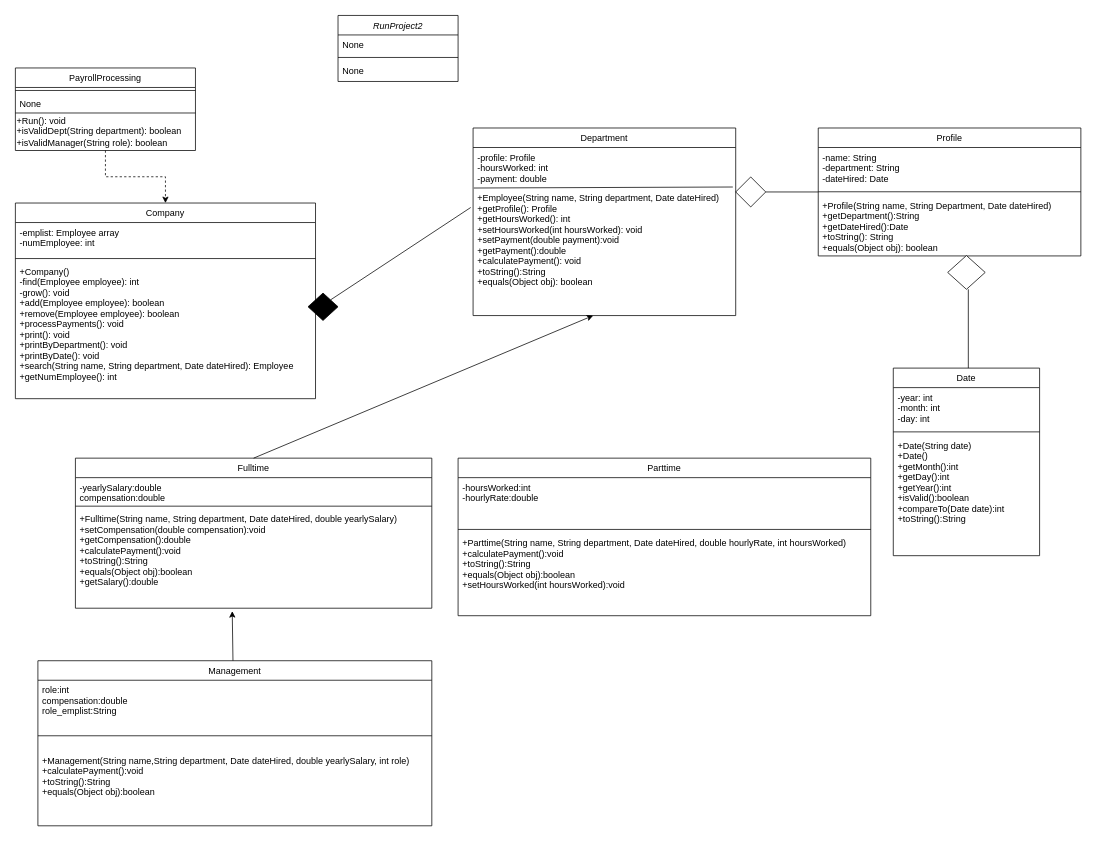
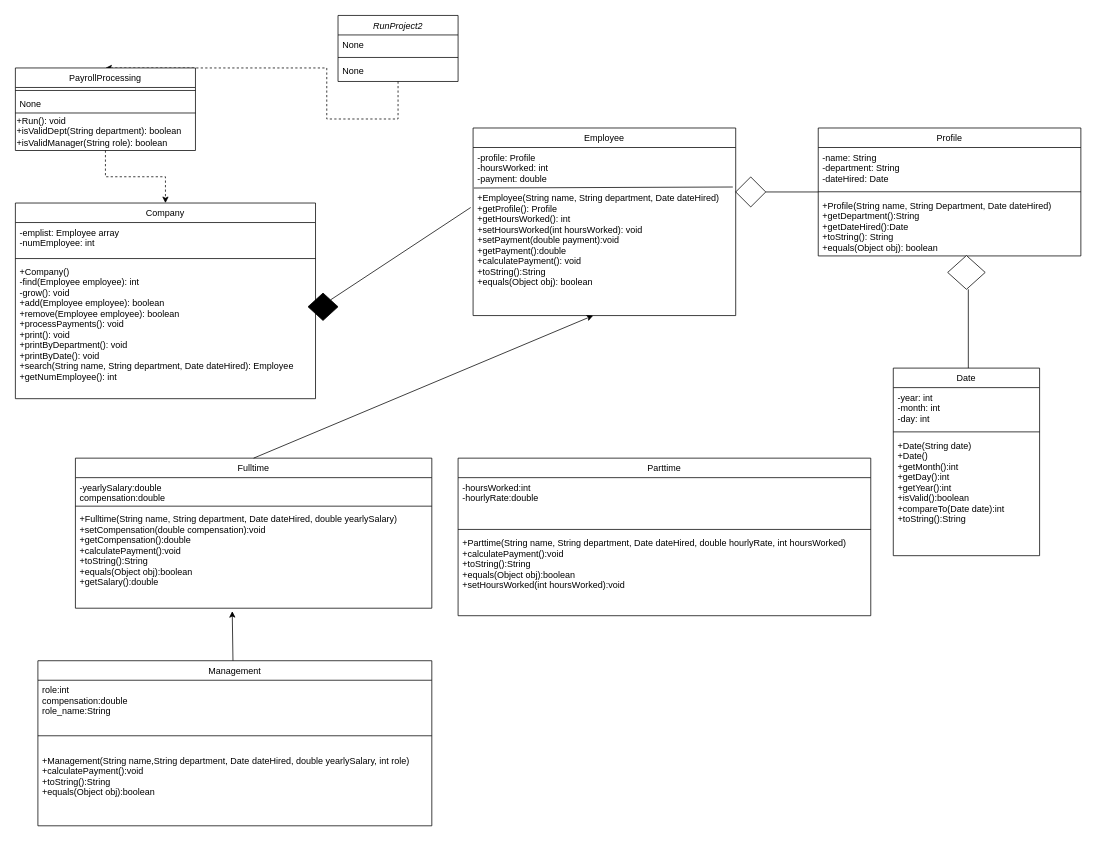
none -> (327, 93)
(604, 138) -> (604, 138)
(59, 690) -> (59, 690)
